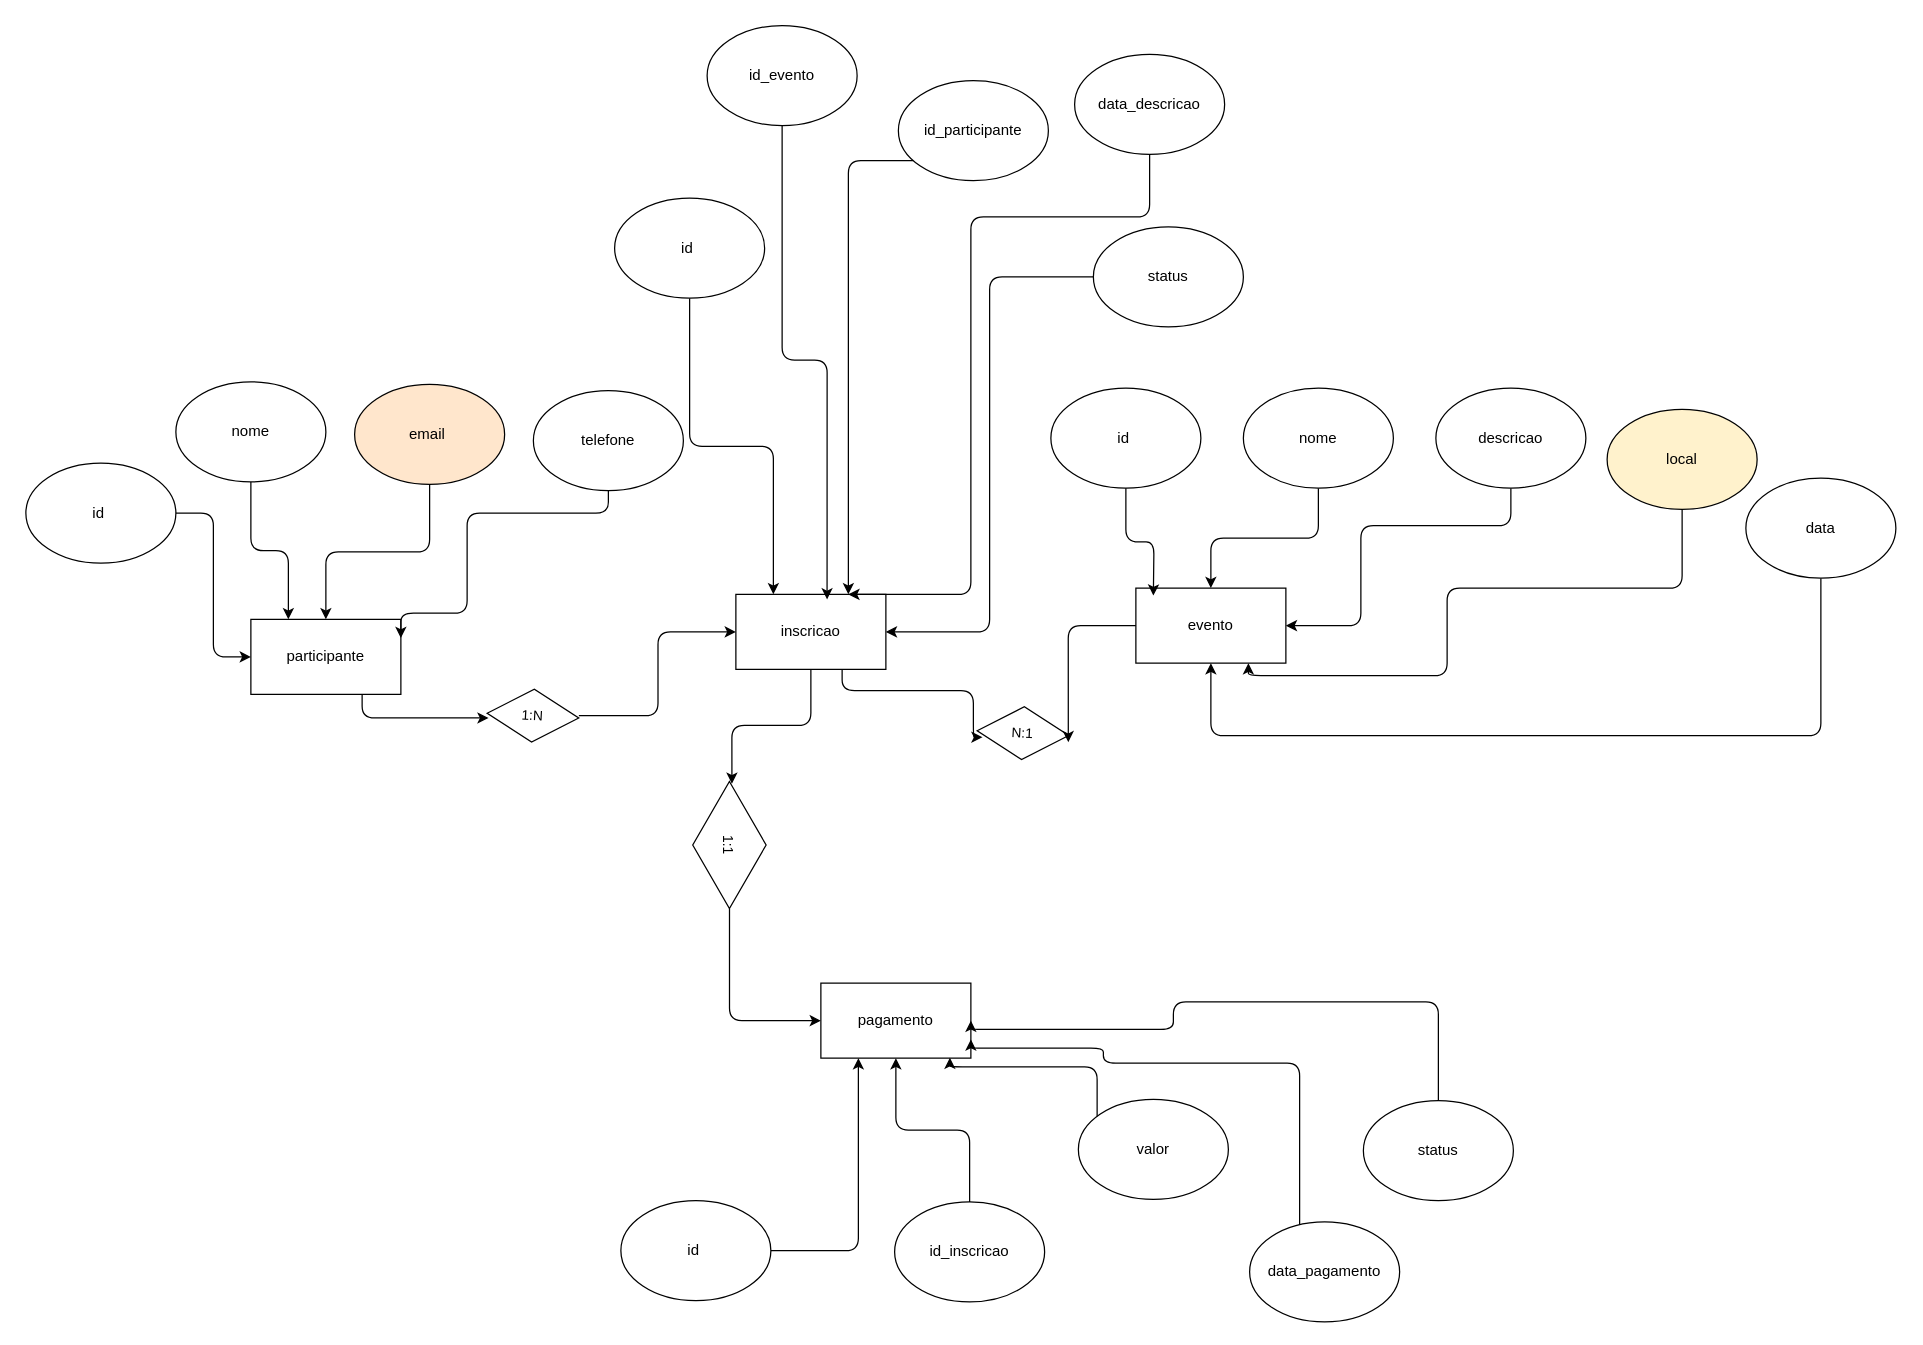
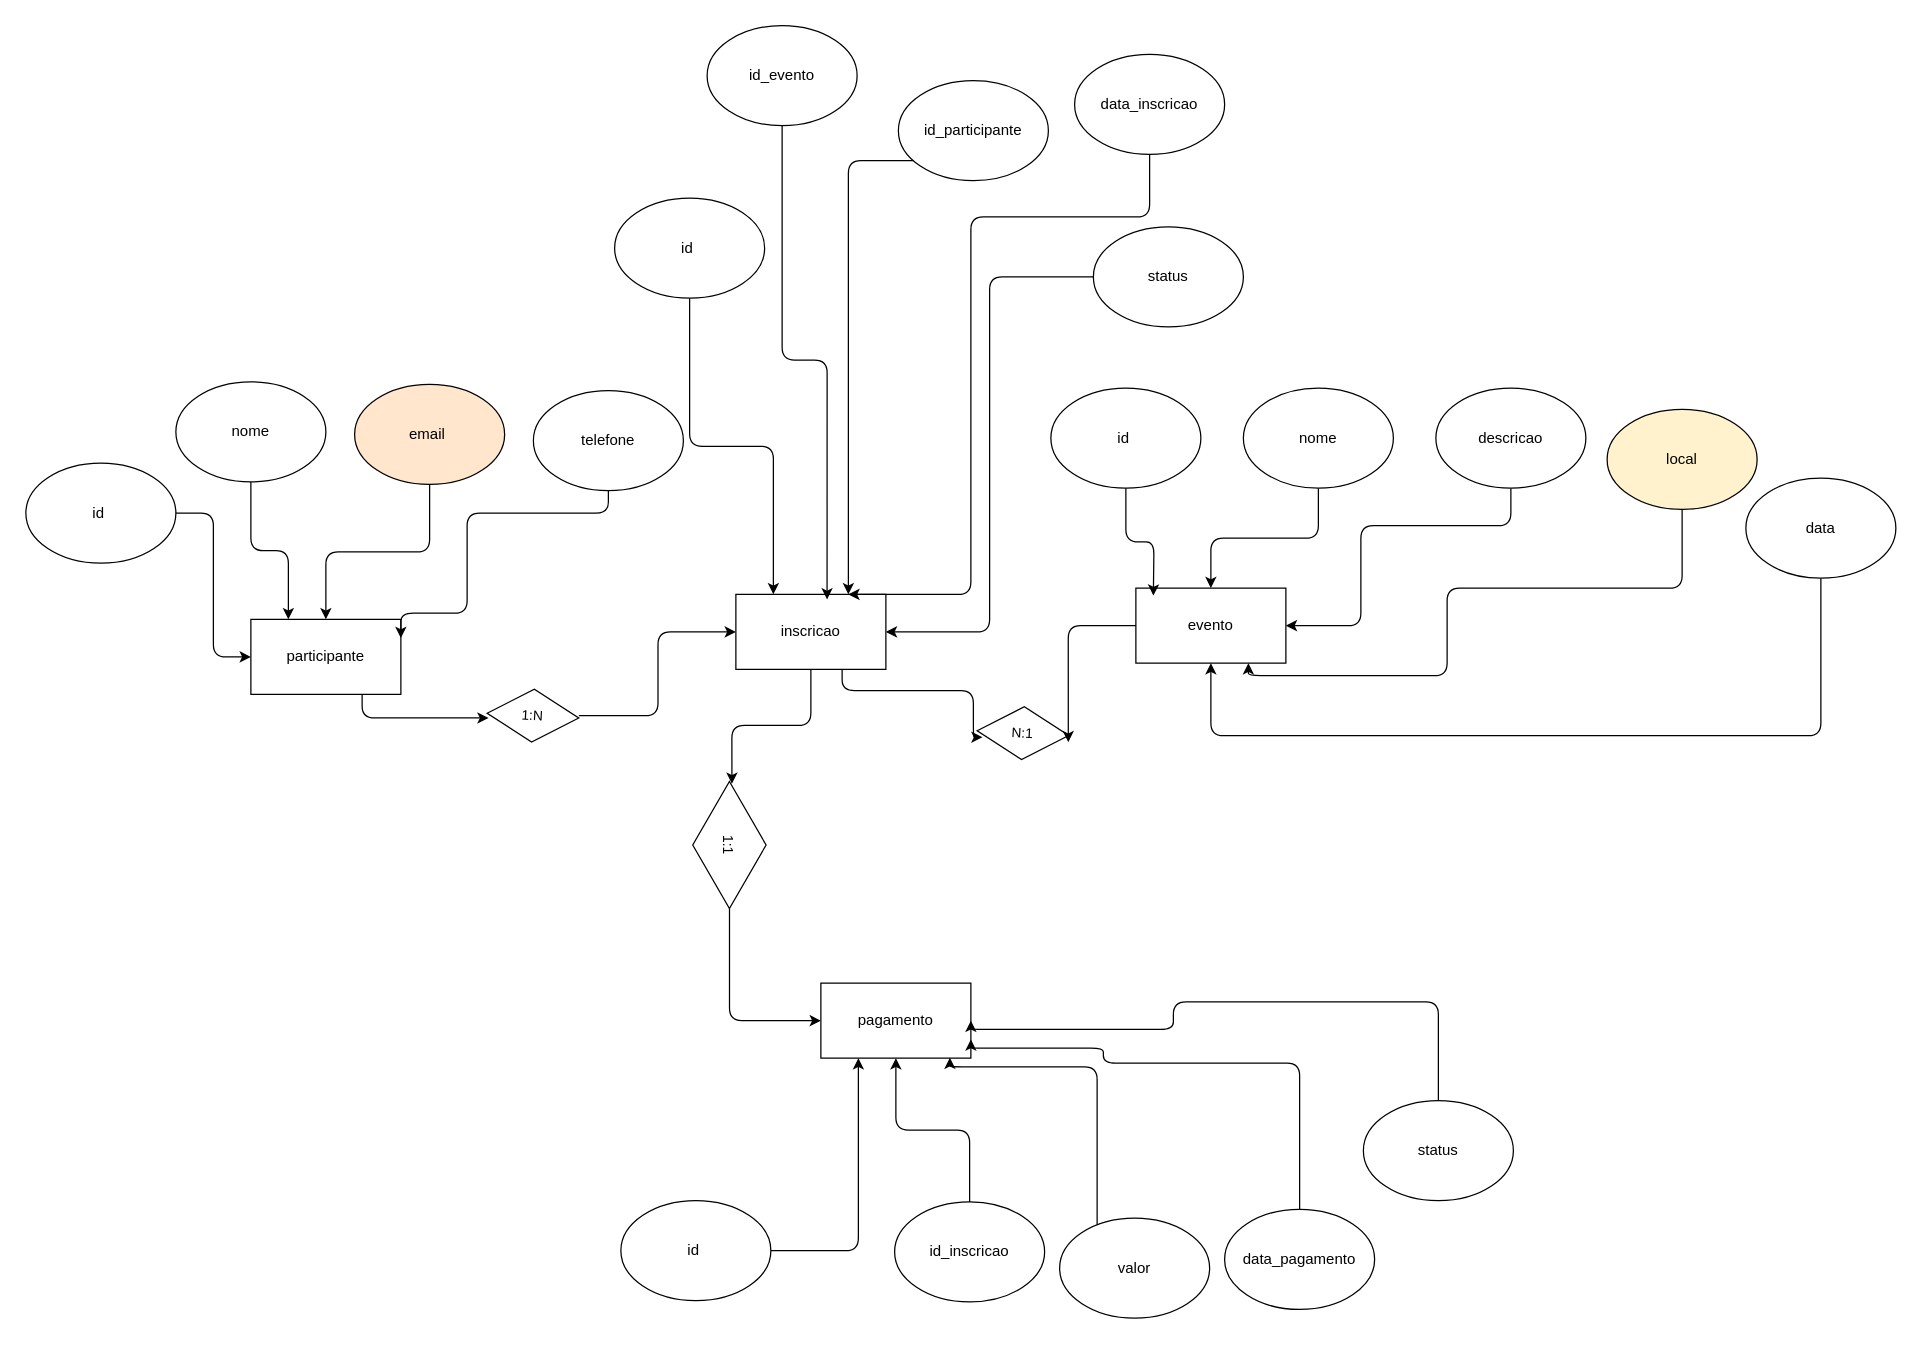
(1149, 104) -> (1149, 104)
(1153, 1149) -> (1134, 1268)
(1324, 1272) -> (1299, 1259)
